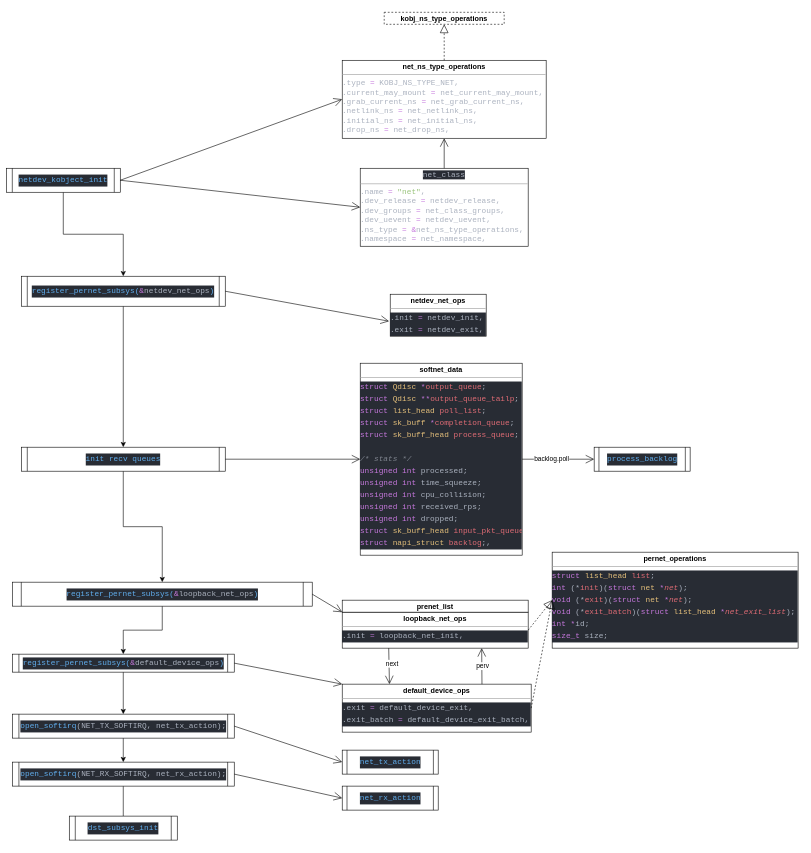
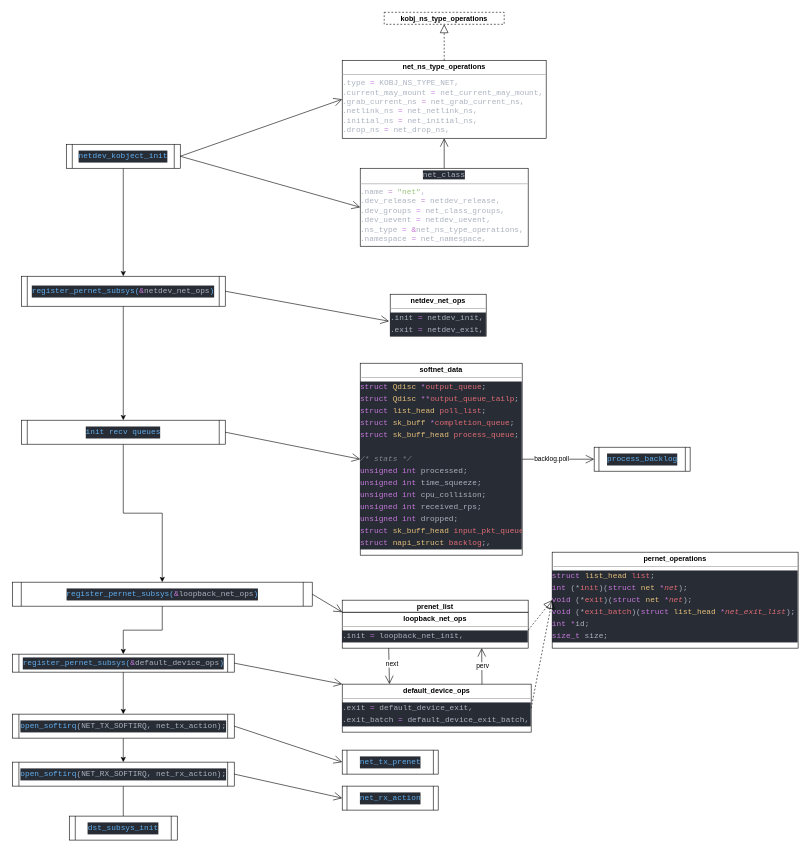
(63, 180) -> (123, 156)
(123, 459) -> (123, 432)
(391, 762) -> (391, 762)
